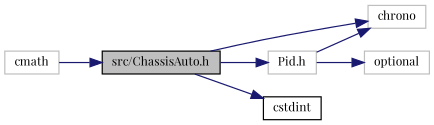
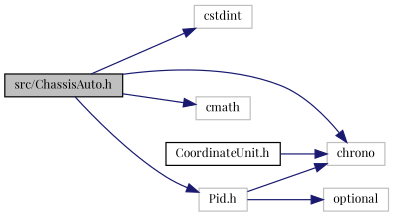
(74, 63) -> (153, 98)
(292, 108) -> (223, 17)
none -> (223, 154)
